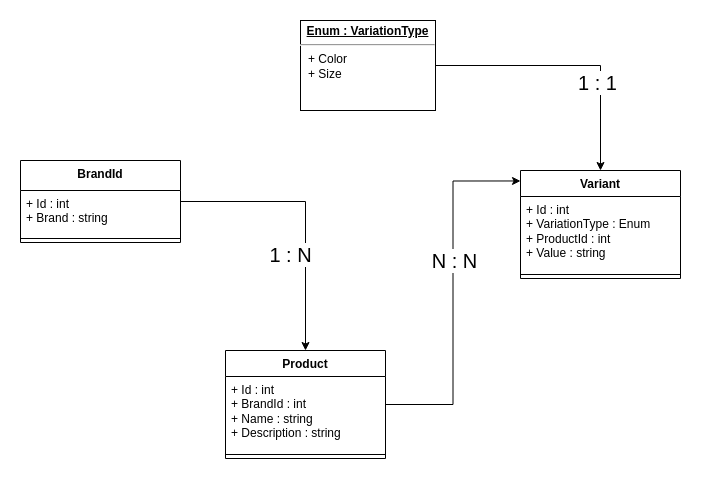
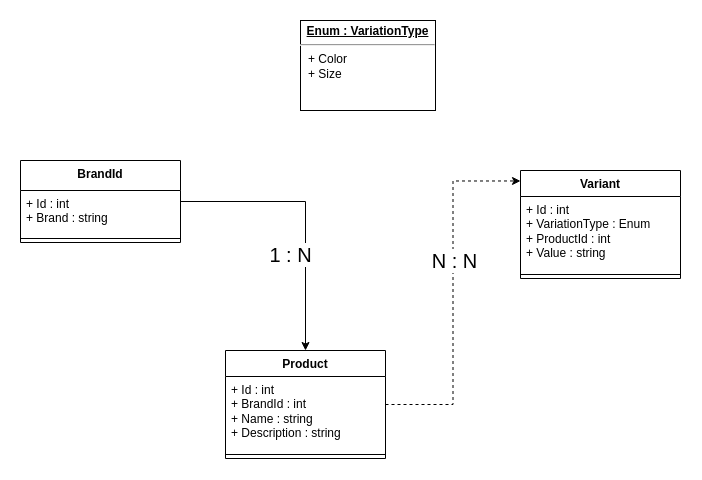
(521, 66) -> none
(453, 371) -> (453, 371)
